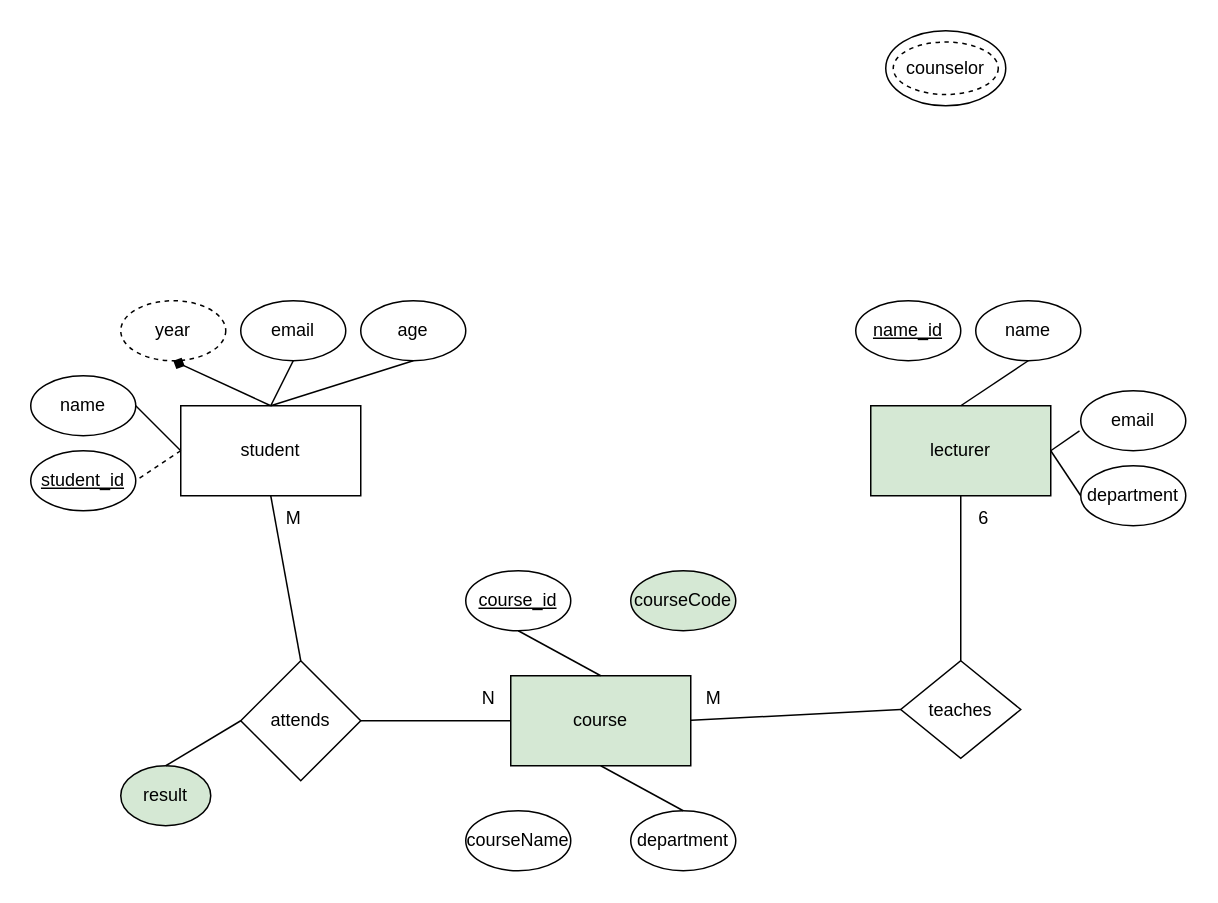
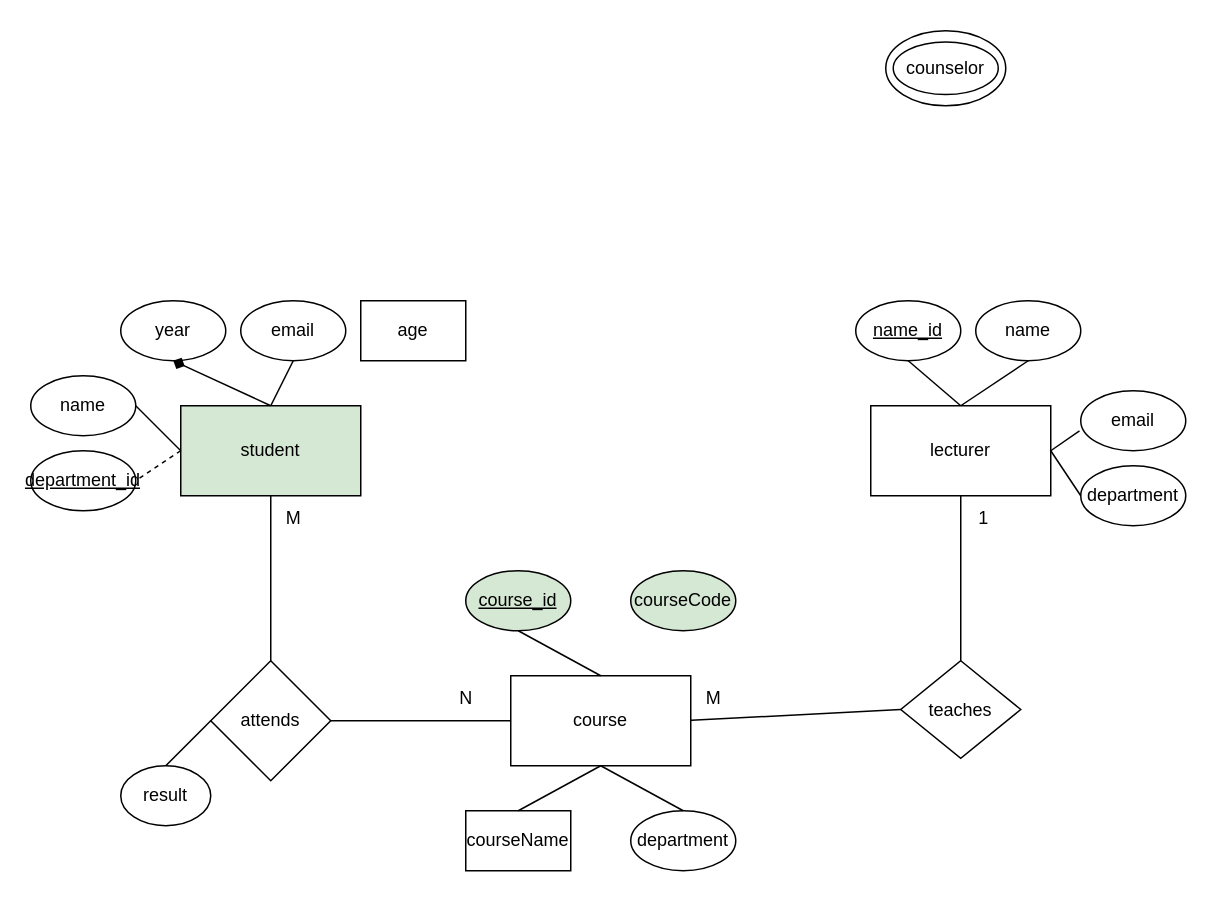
(946, 68) -> (946, 68)
(173, 331) -> (173, 331)
(413, 331) -> (413, 331)
none -> (933, 382)
(342, 383) -> none
(271, 451) -> (271, 451)
(961, 451) -> (961, 451)
(83, 481) -> (83, 481)
(984, 518) -> (984, 518)
(518, 601) -> (518, 601)
(488, 698) -> (466, 698)
(301, 721) -> (271, 721)
(601, 721) -> (601, 721)
none -> (558, 789)
(166, 796) -> (166, 796)
(518, 841) -> (518, 841)
